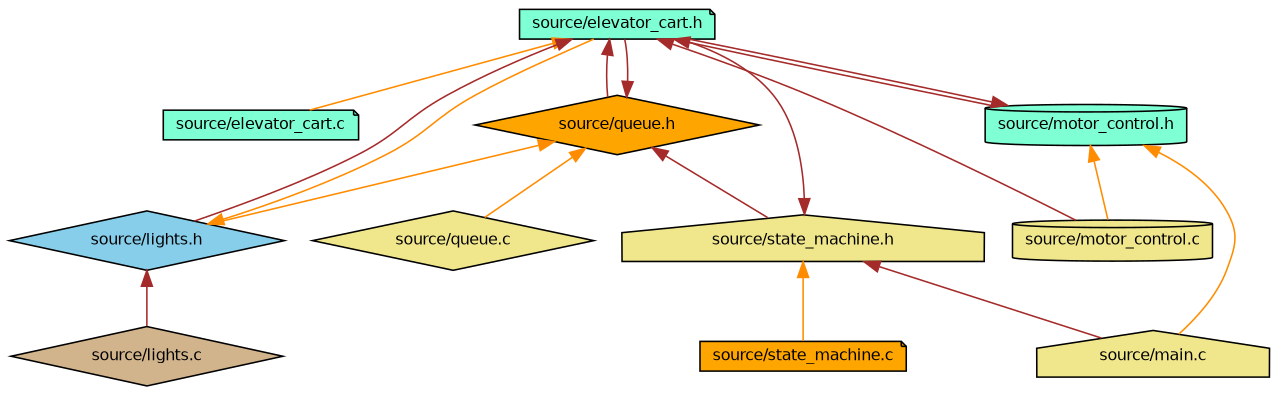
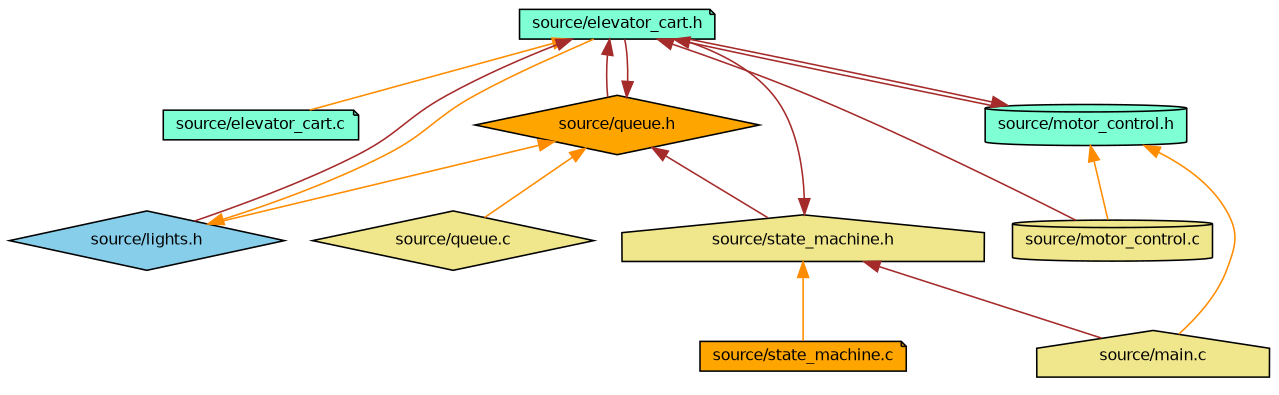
(147, 356) -> none
